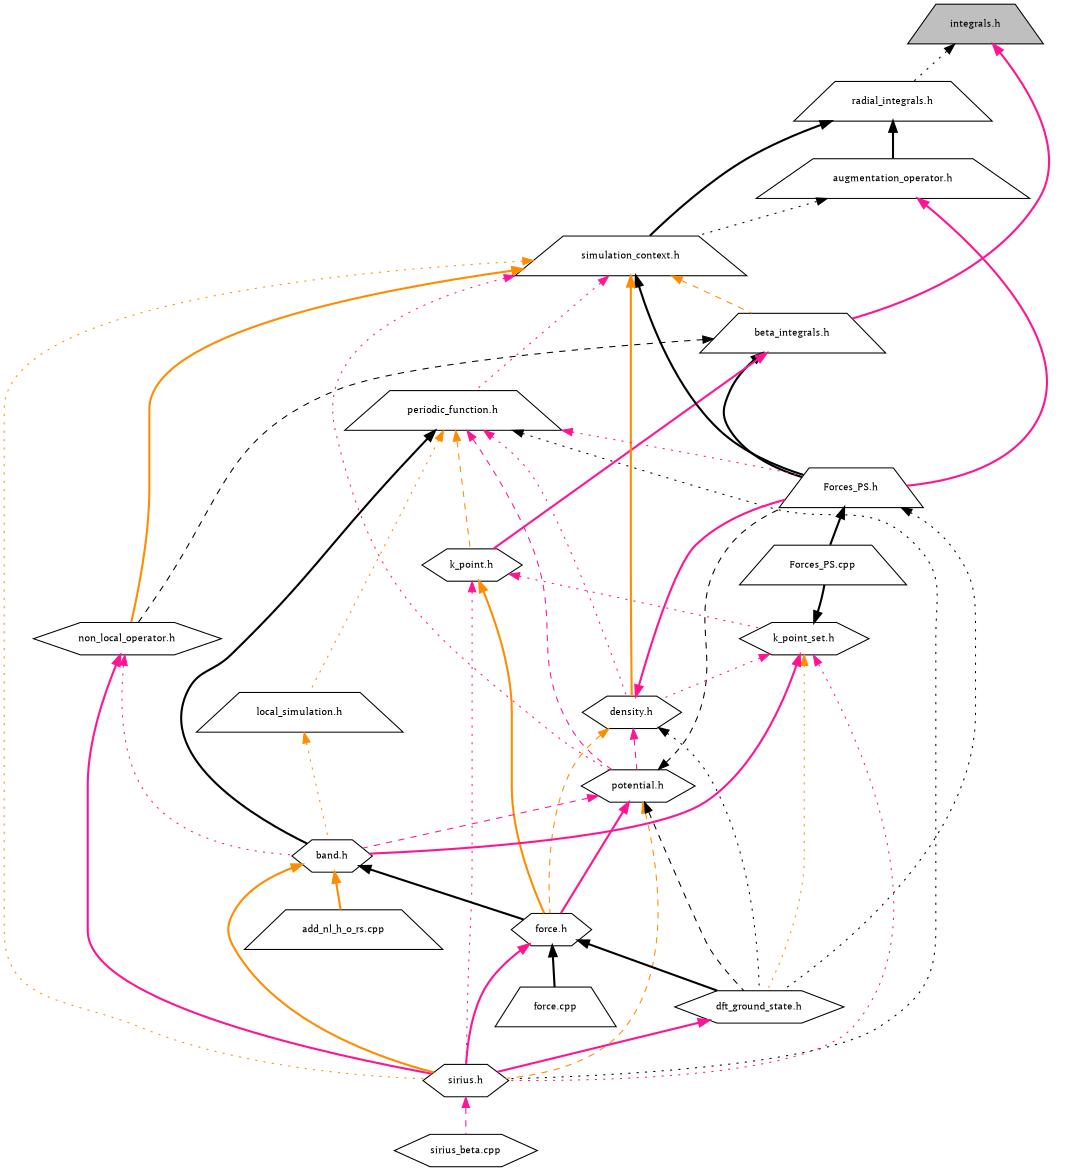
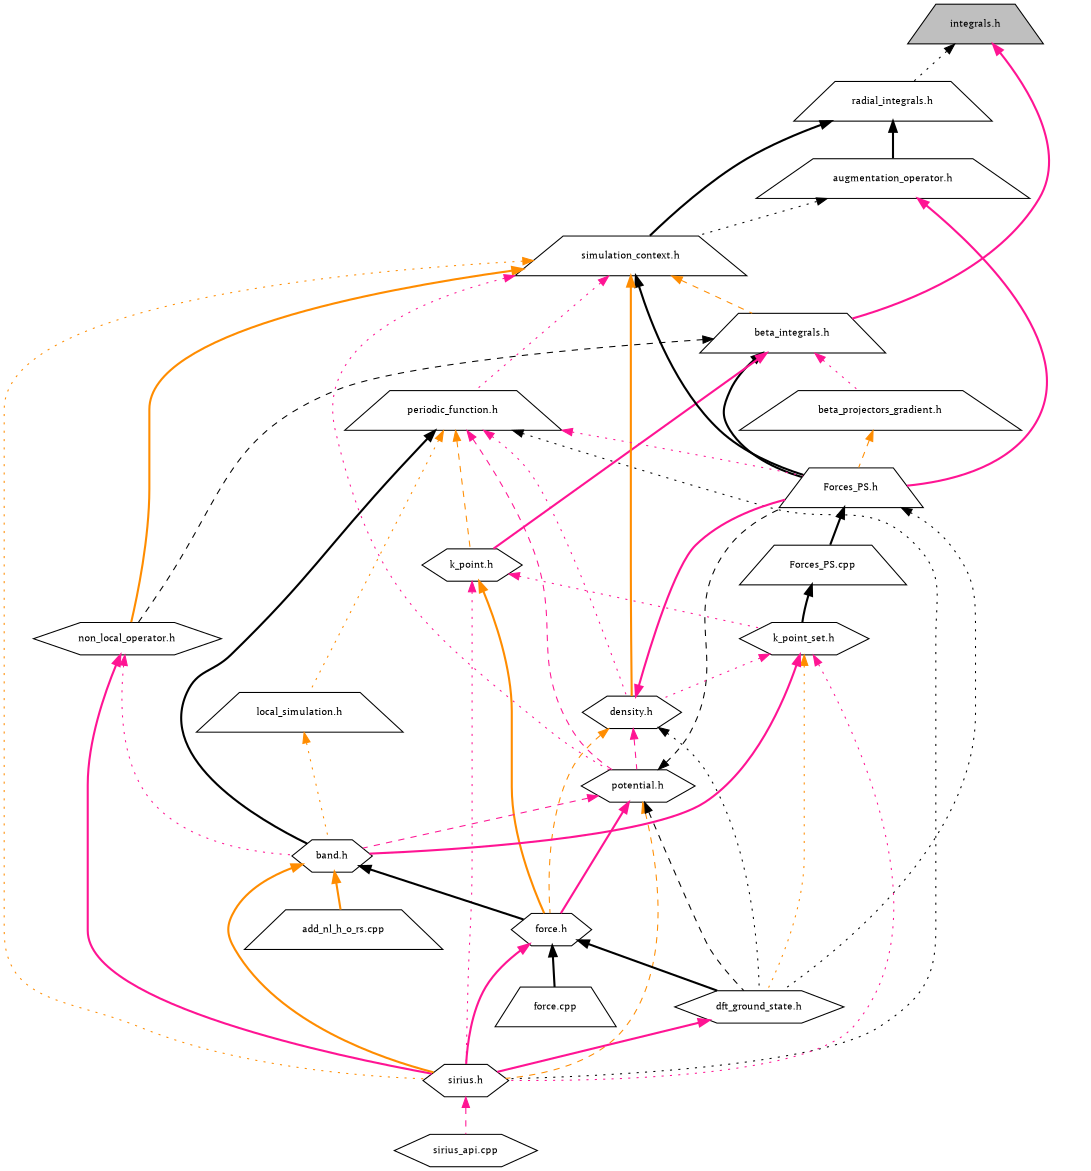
none -> (880, 410)
(821, 599) -> (805, 608)
(466, 1151) -> (466, 1151)
